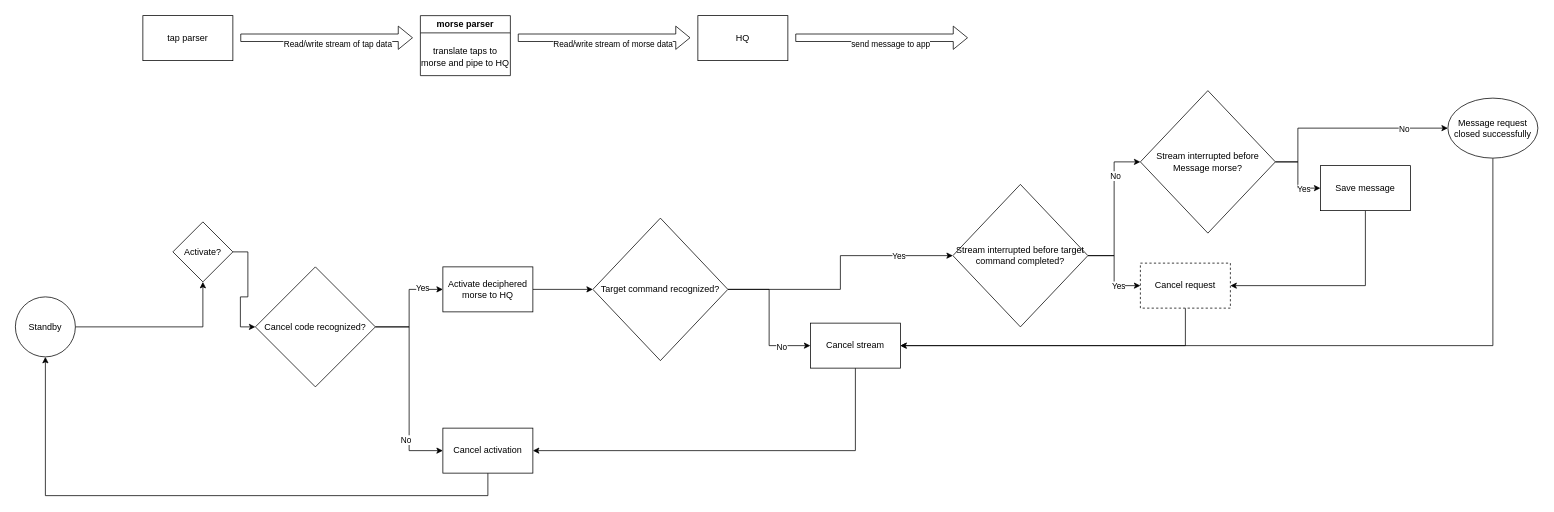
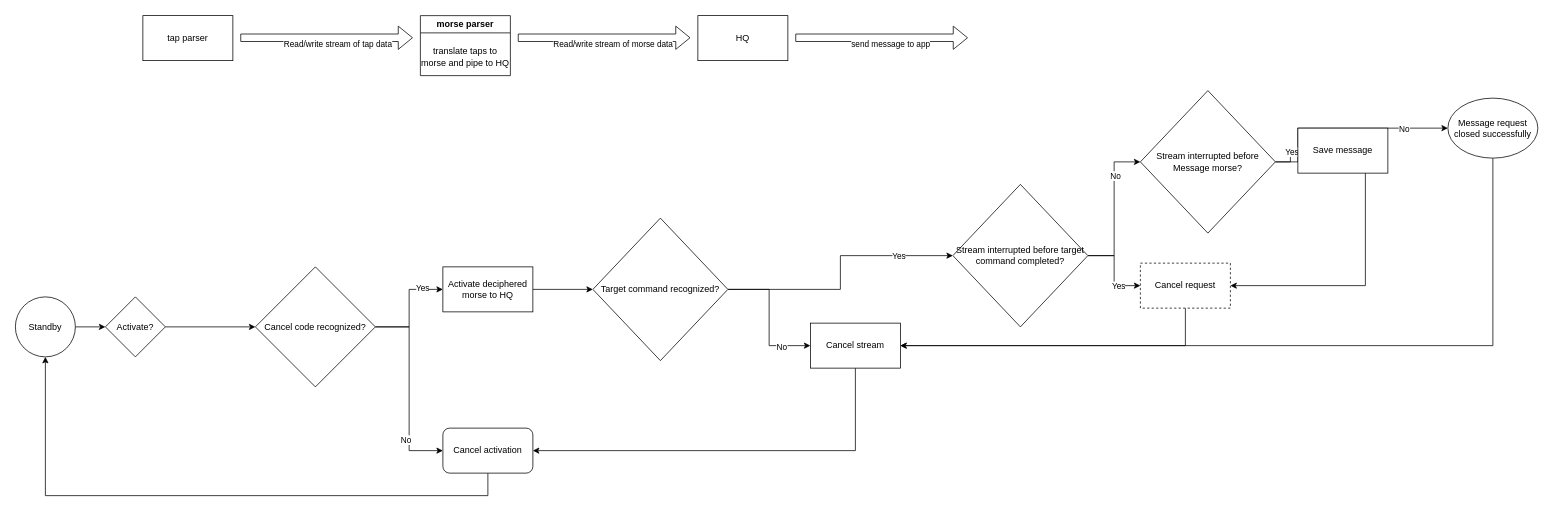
(1365, 188) -> (1343, 150)
(203, 252) -> (135, 327)
(488, 450) -> (488, 450)
